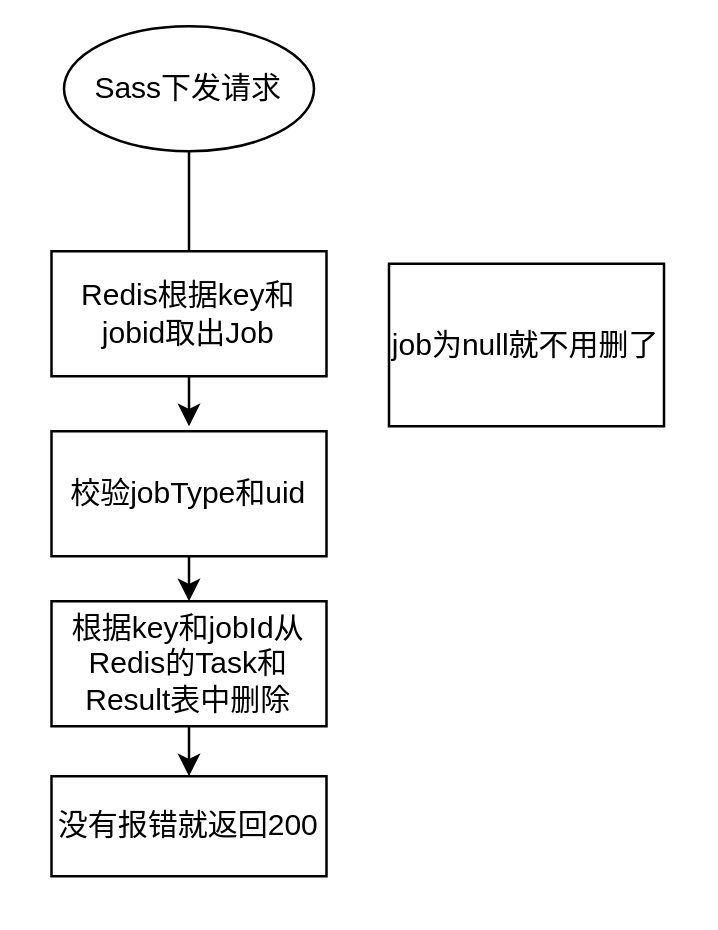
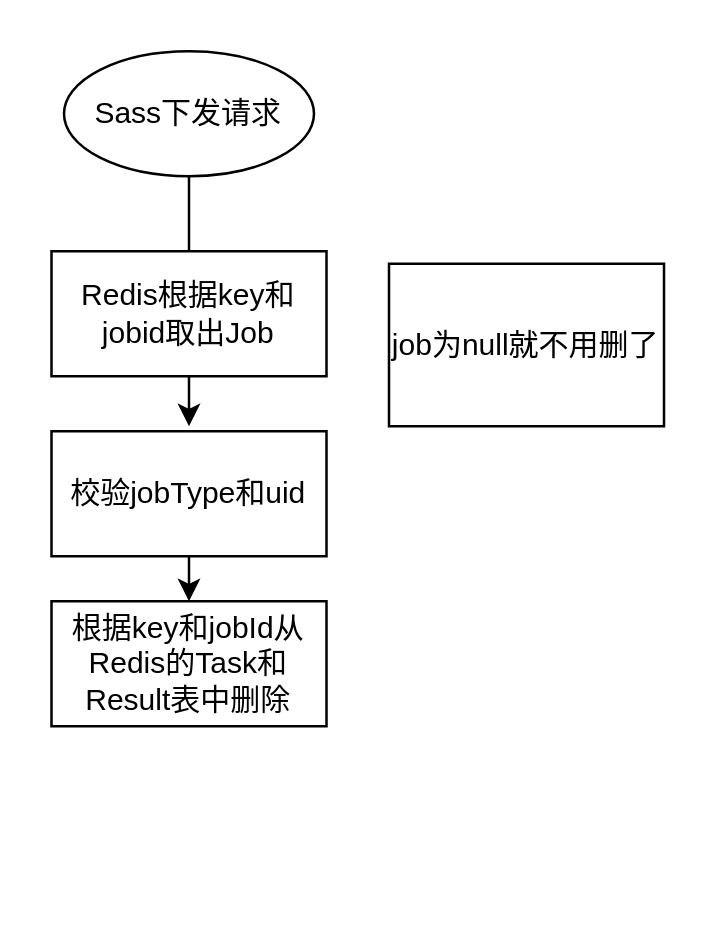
(189, 89) -> (189, 114)
(189, 743) -> none
(189, 826) -> none
